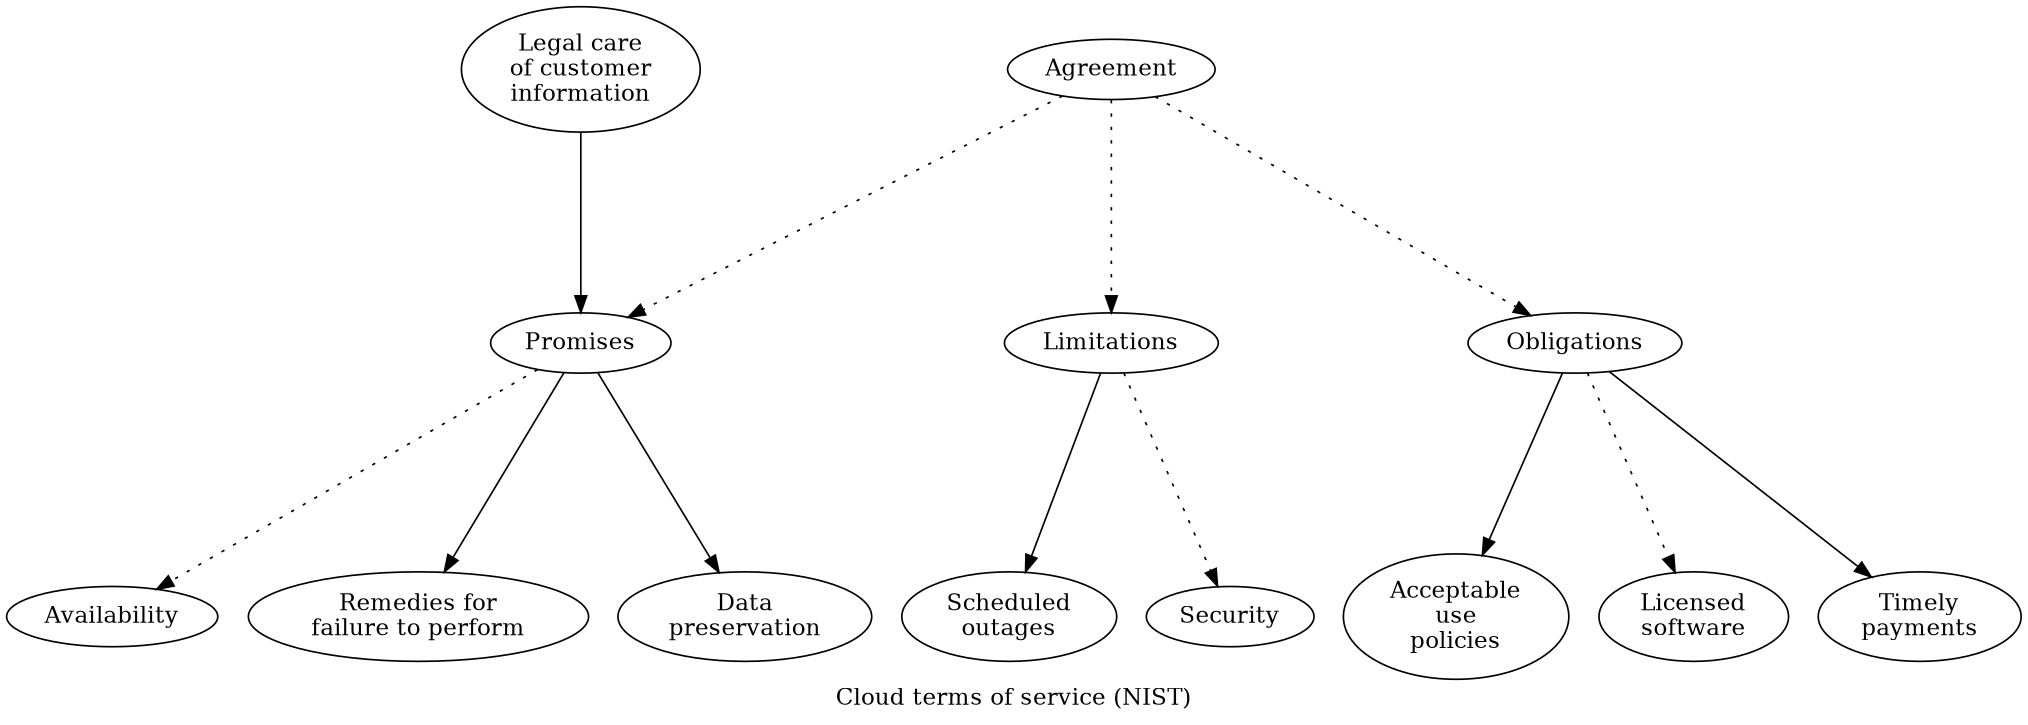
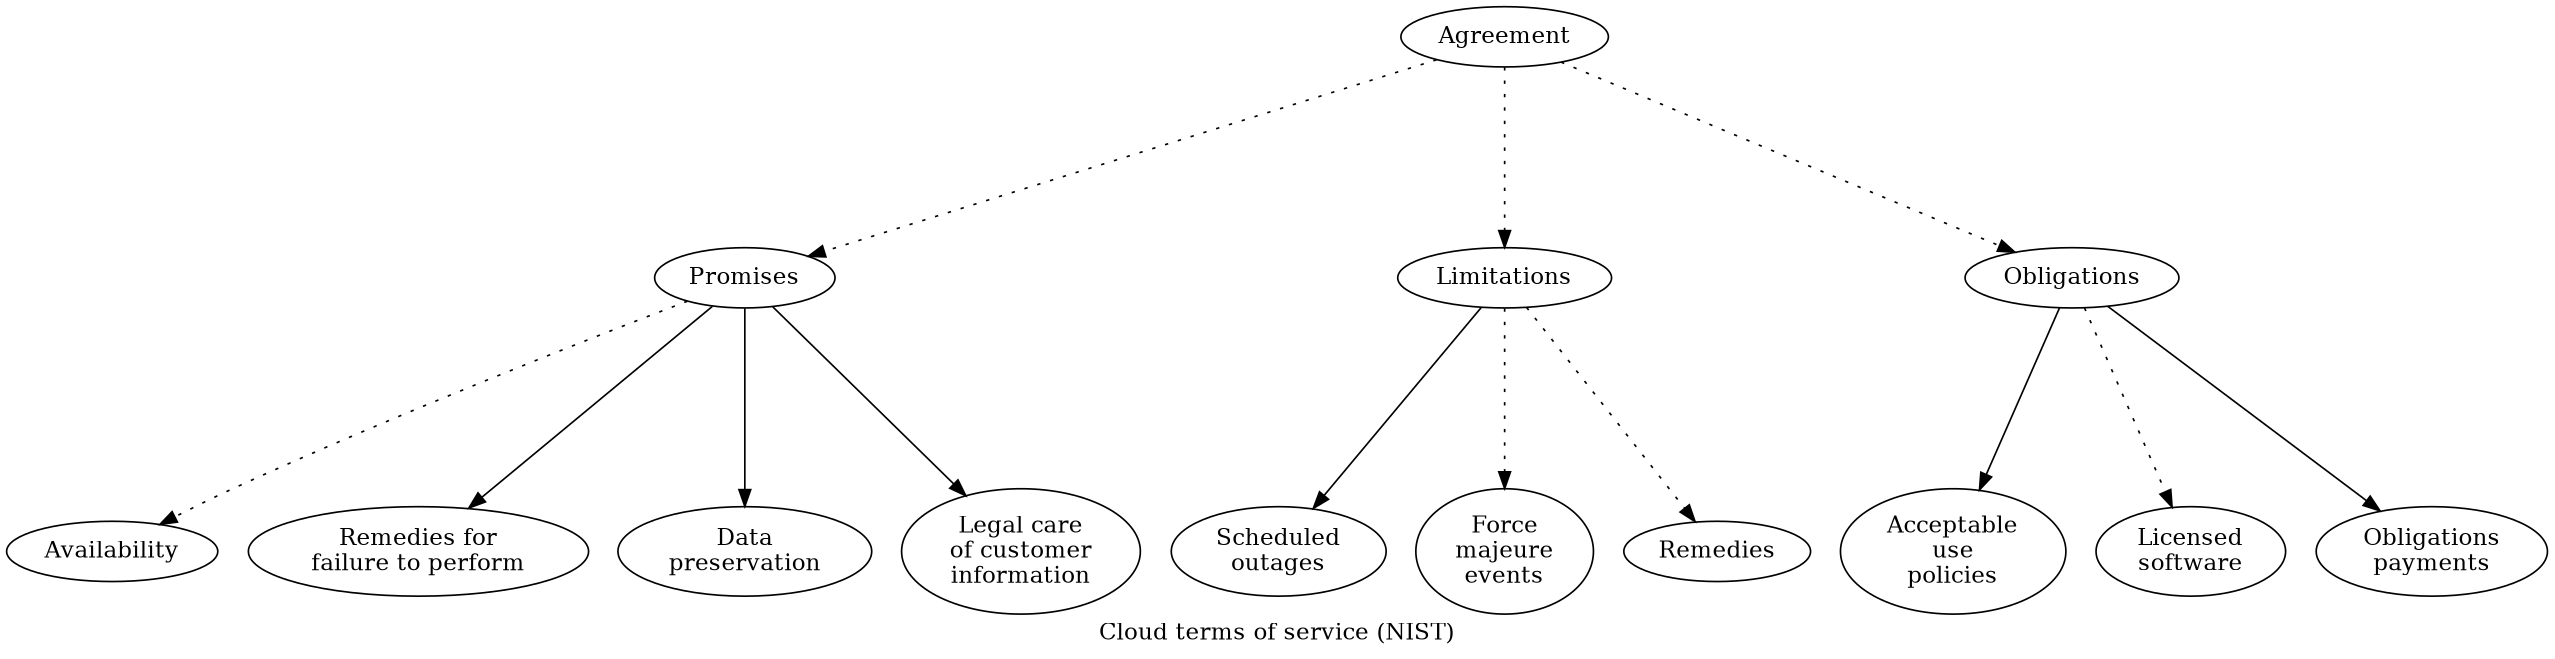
(581, 214) -> (863, 395)
none -> (1505, 551)
(1230, 617) -> (1717, 551)
(1920, 617) -> (2432, 551)
